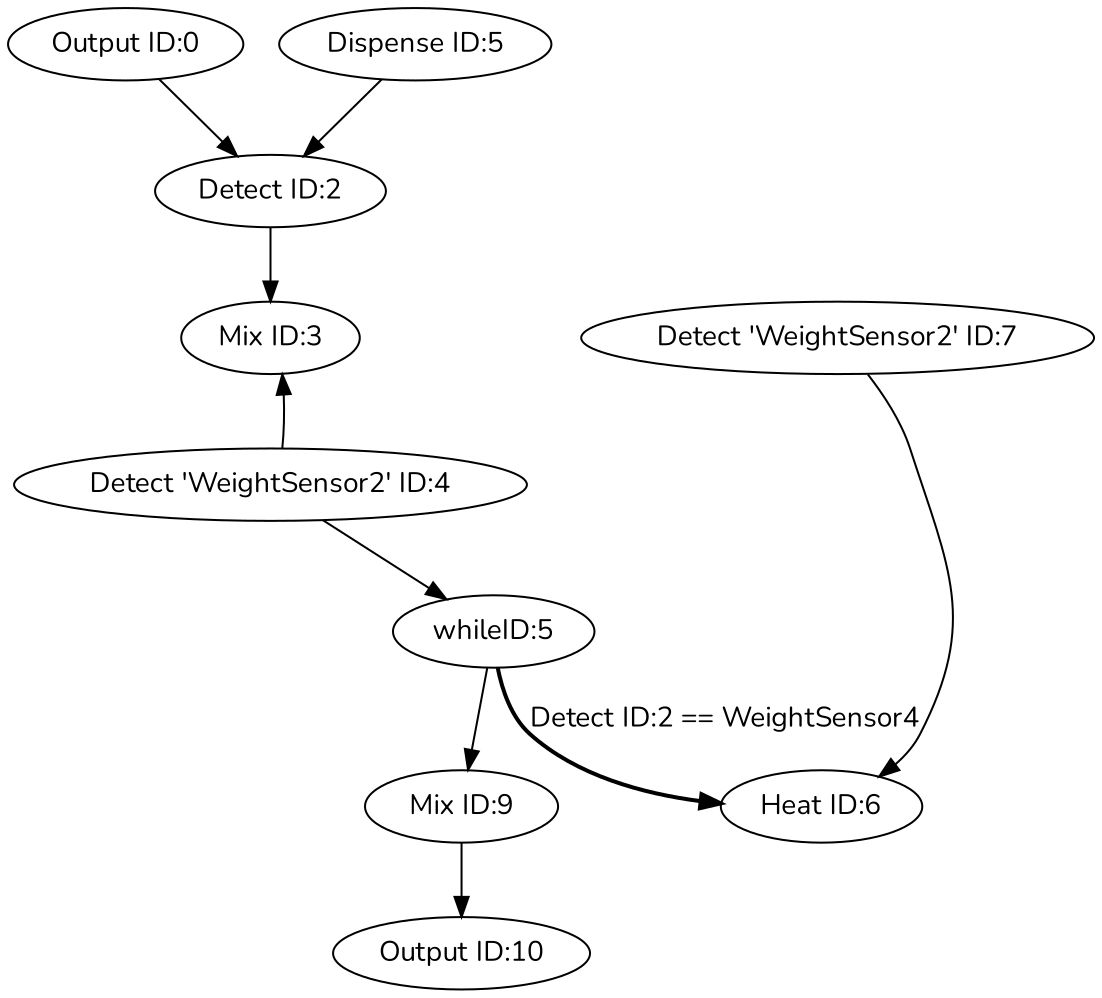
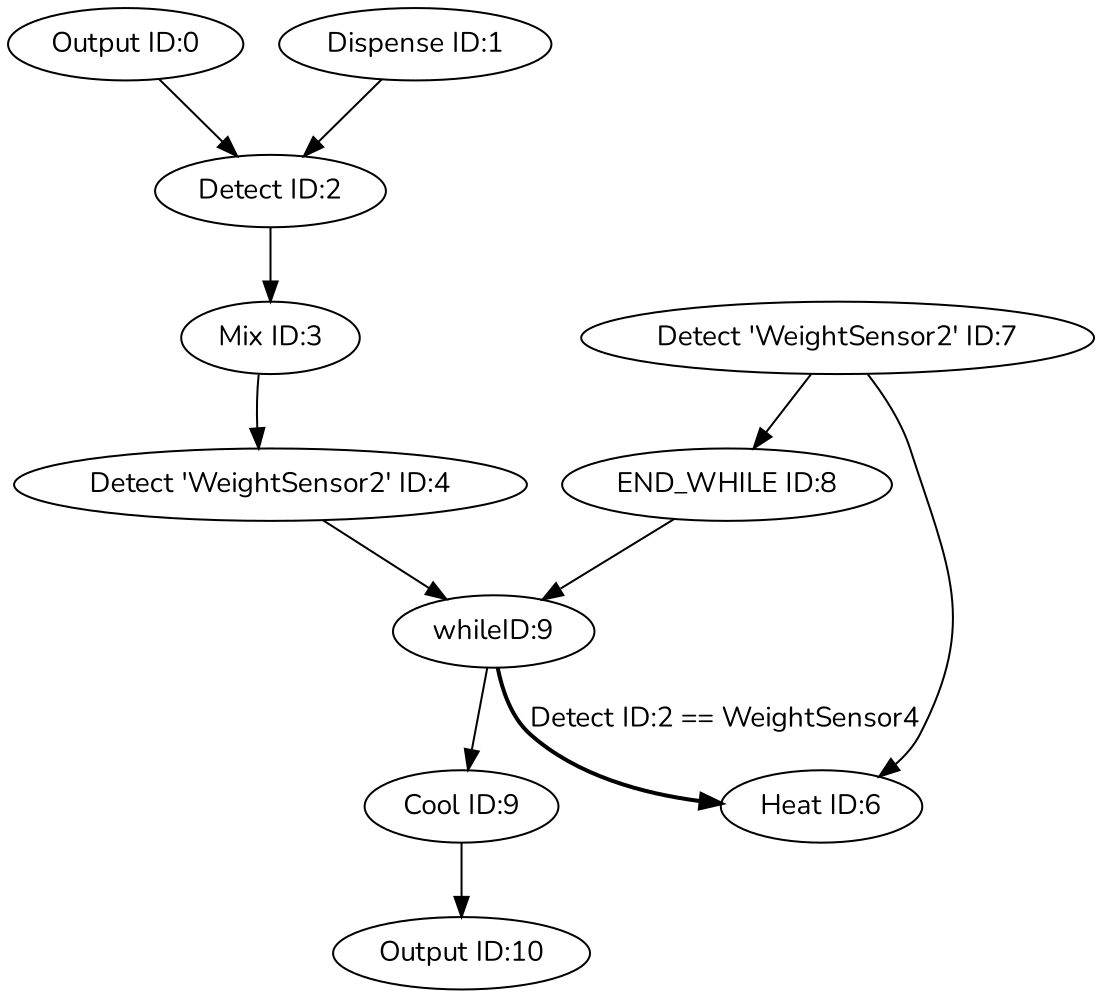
(415, 44) -> (415, 44)
(284, 422) -> (257, 401)
none -> (727, 485)
(494, 631) -> (494, 631)
(462, 806) -> (462, 806)
